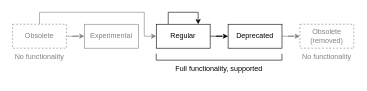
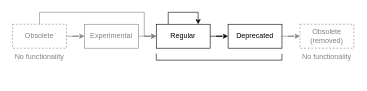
none -> (140, 36)
(219, 69) -> none
